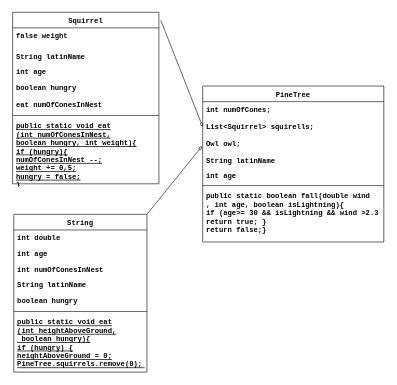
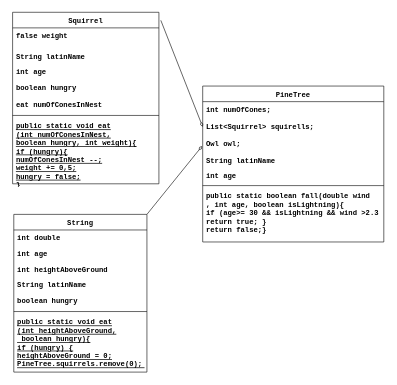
(55, 269) -> (56, 269)
